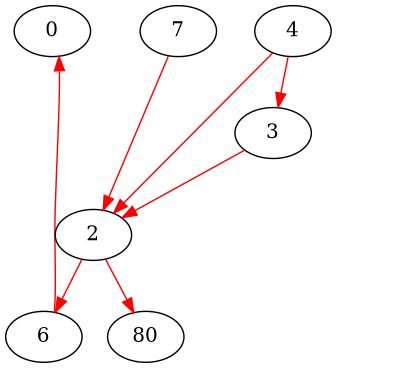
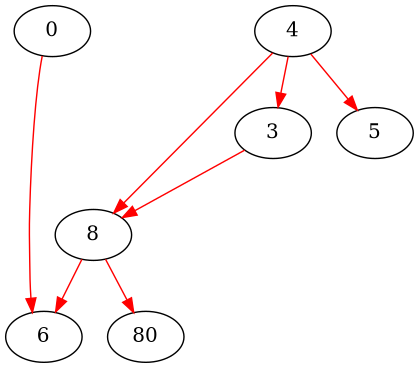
(178, 31) -> none
none -> (375, 133)
(56, 191) -> (31, 177)
(93, 235) -> (93, 235)
